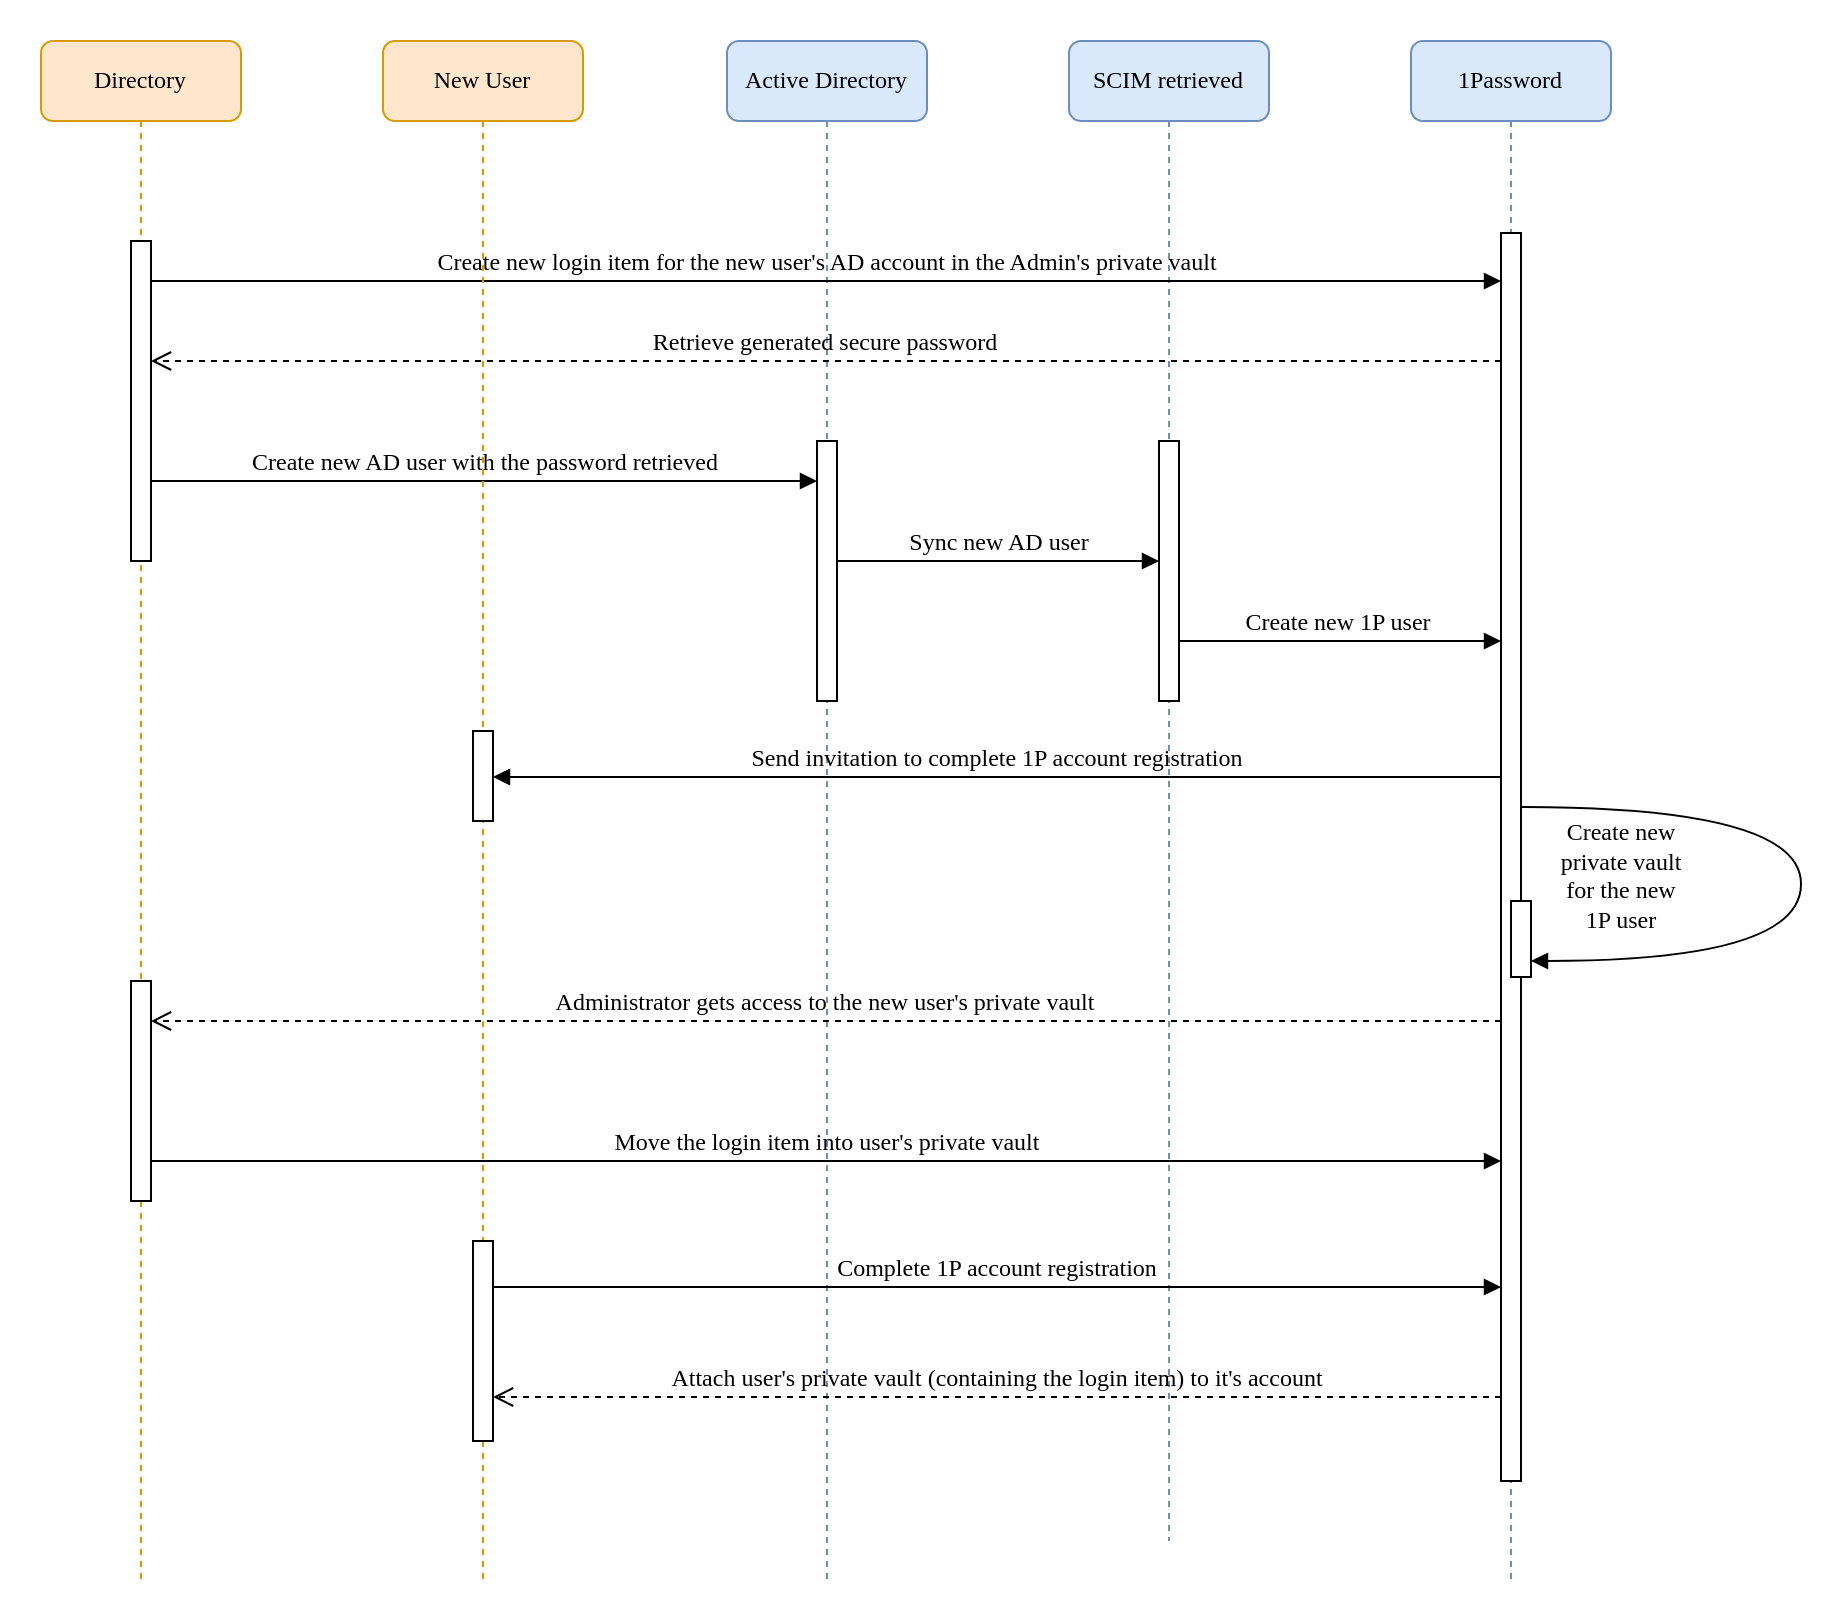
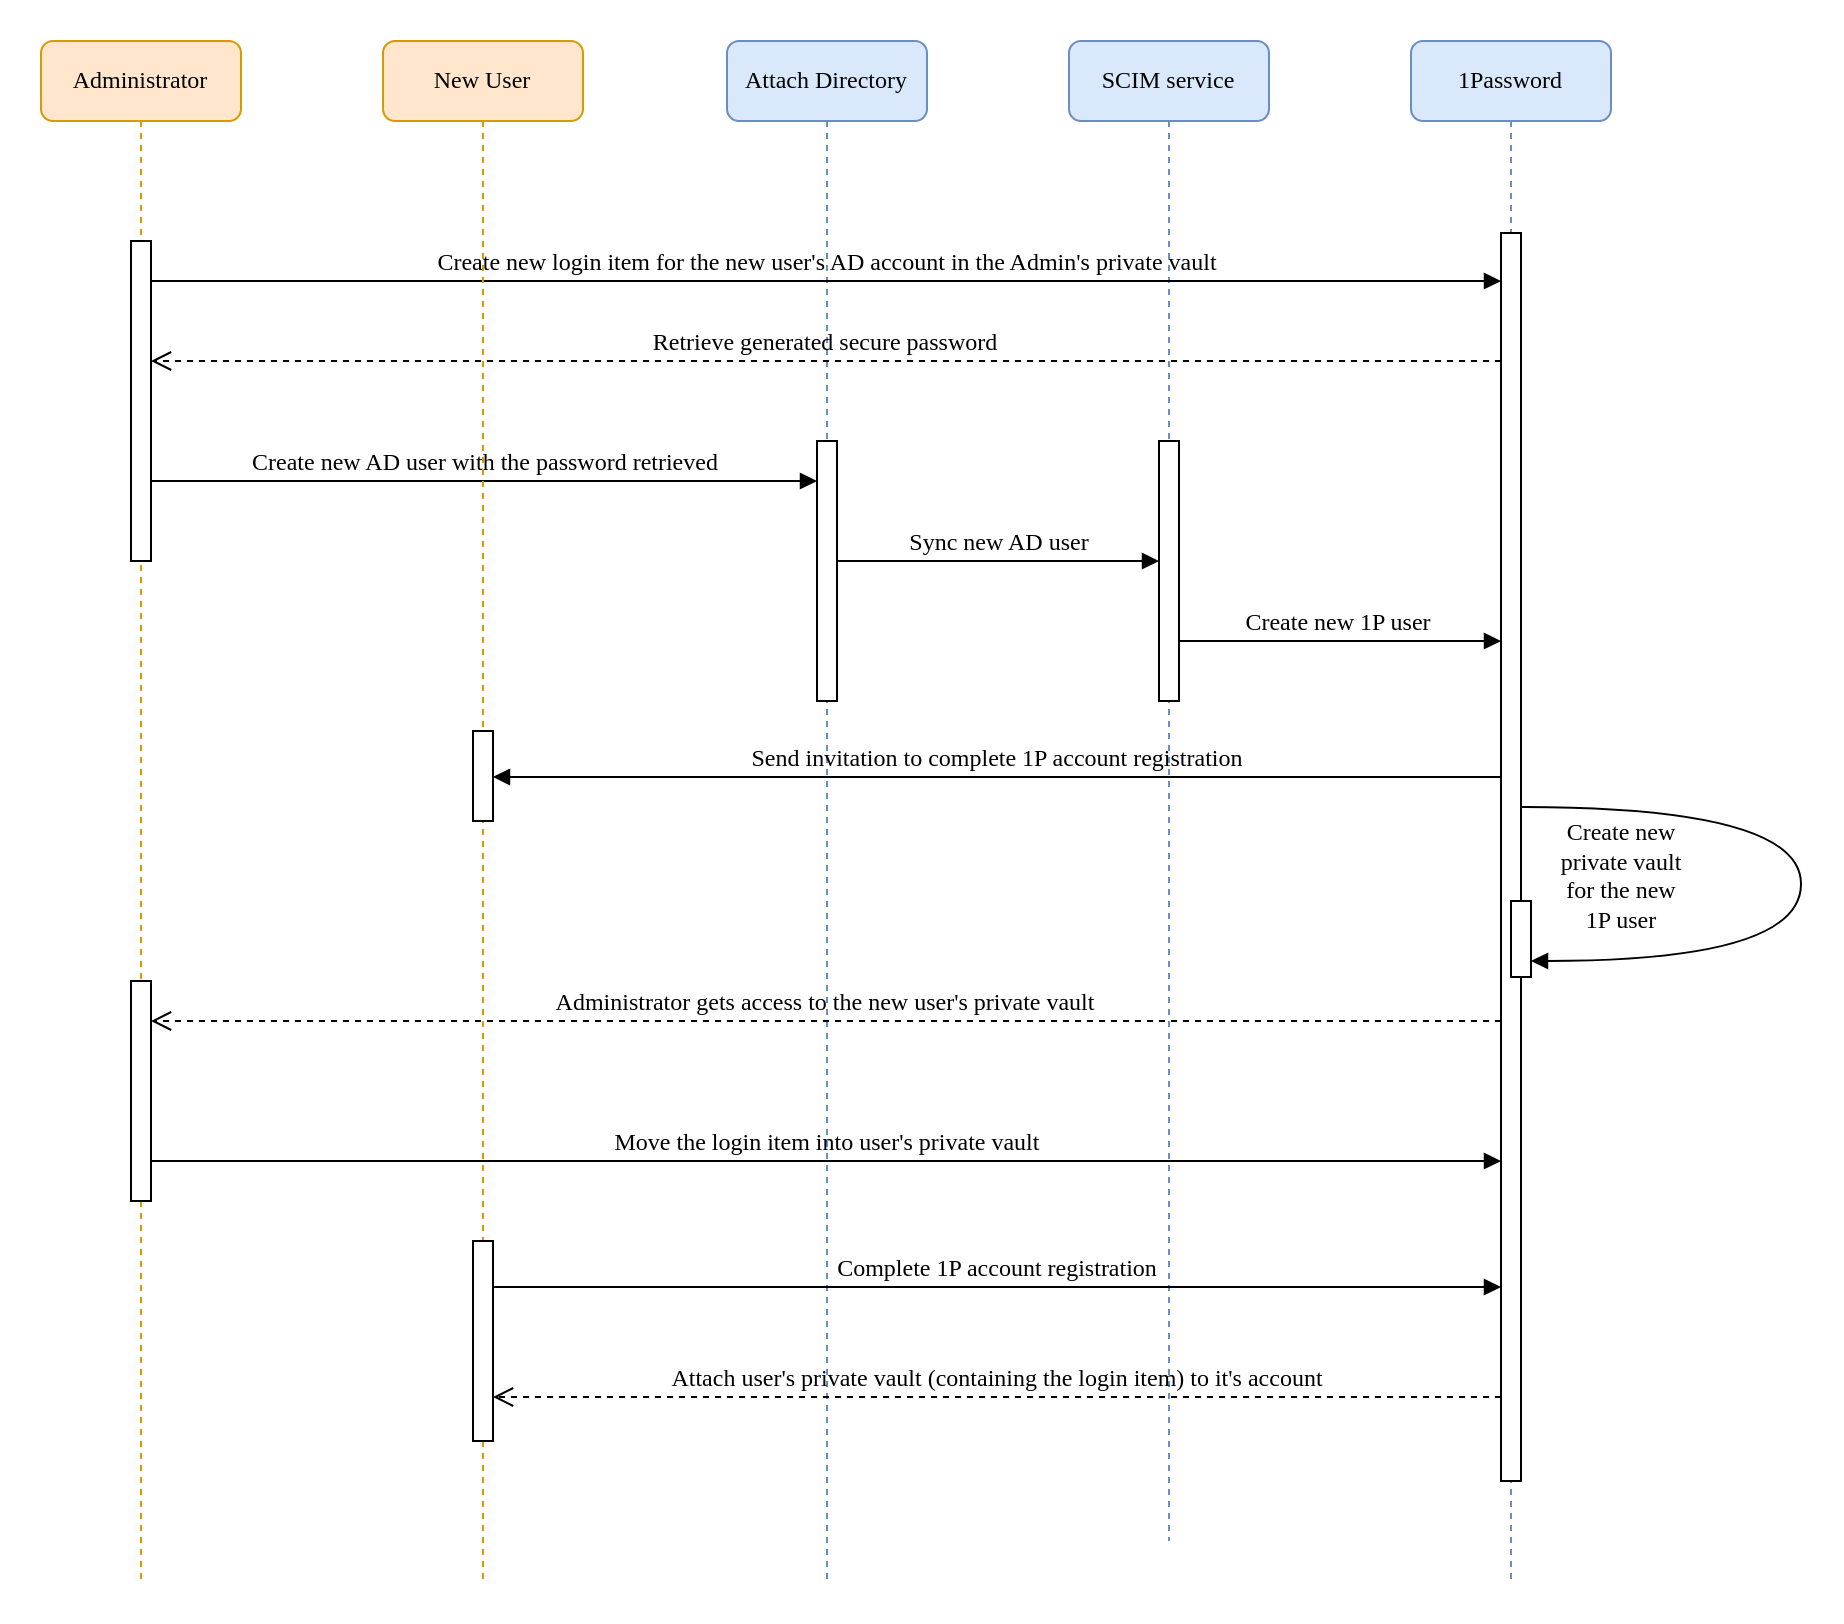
(141, 81) -> (141, 81)
(827, 81) -> (827, 81)
(1169, 81) -> (1169, 81)
